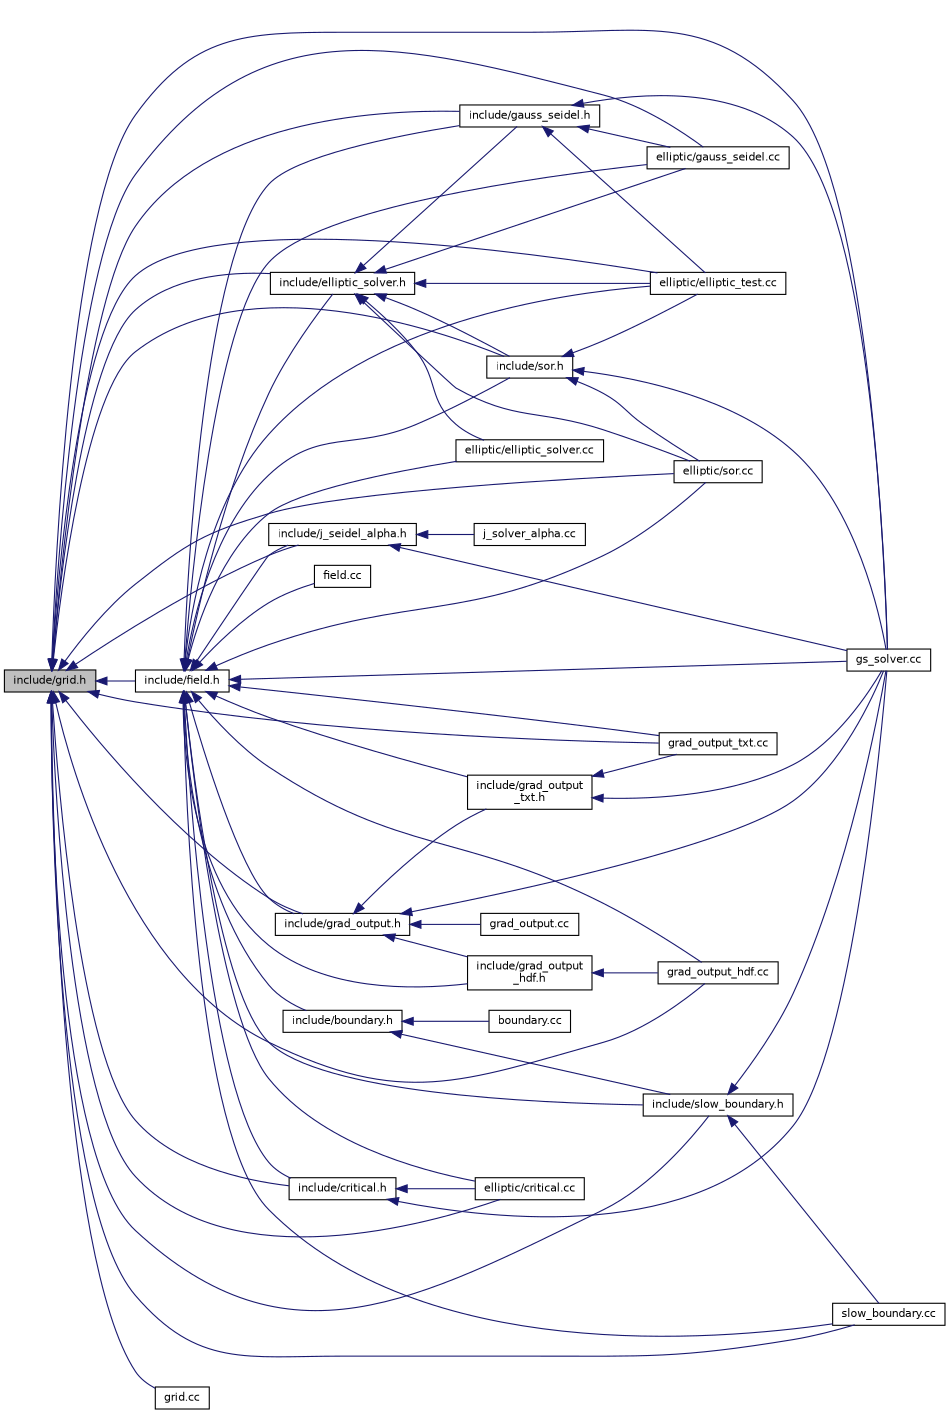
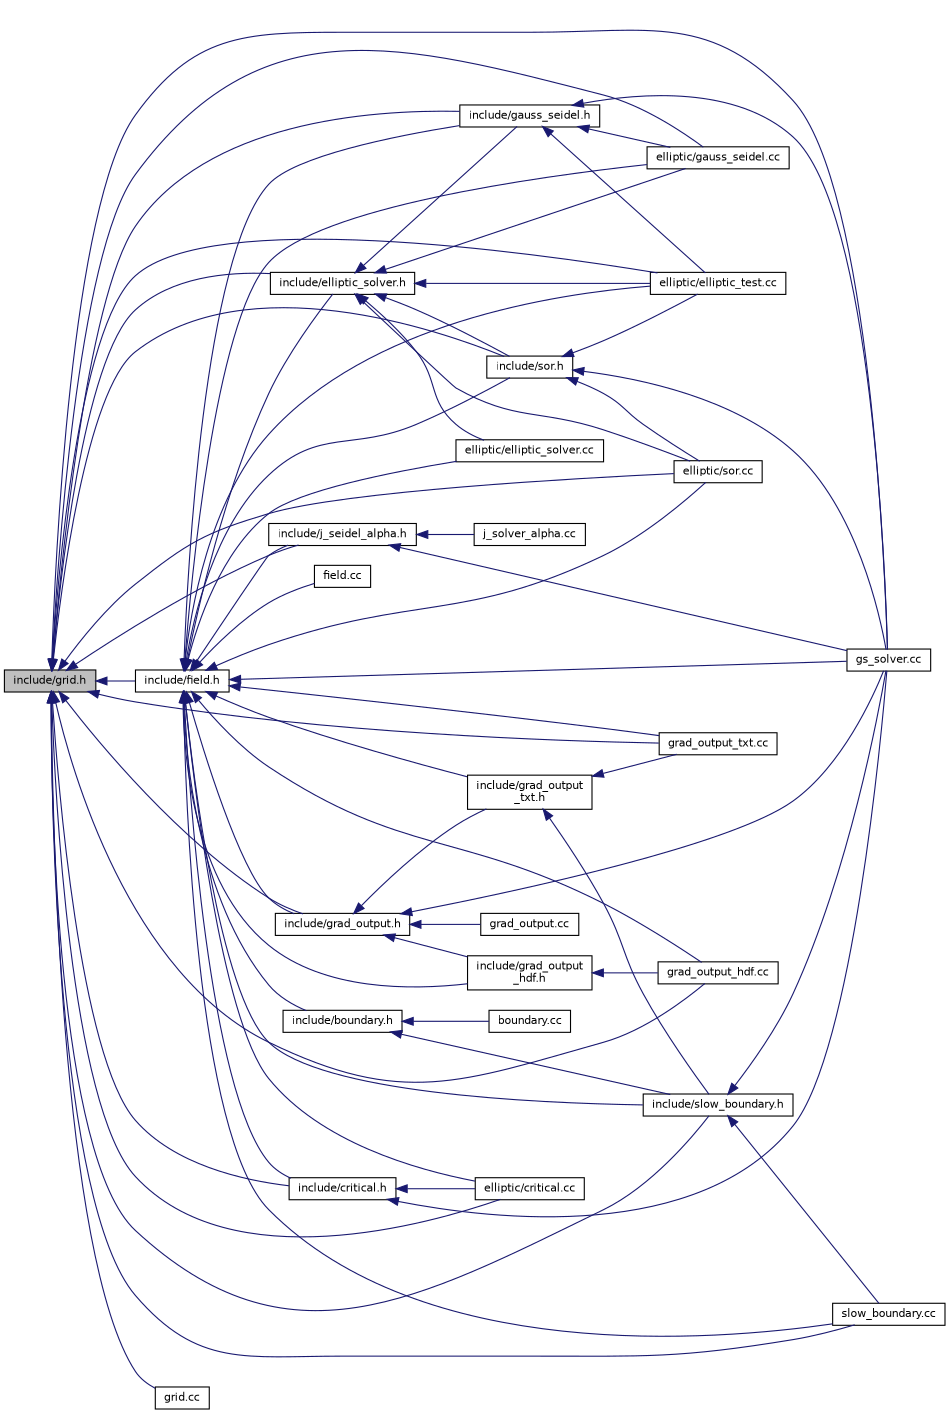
(764, 777) -> (627, 958)
